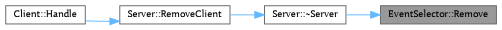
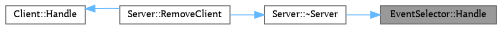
(438, 15) -> (438, 15)
(98, 21) -> (107, 8)
